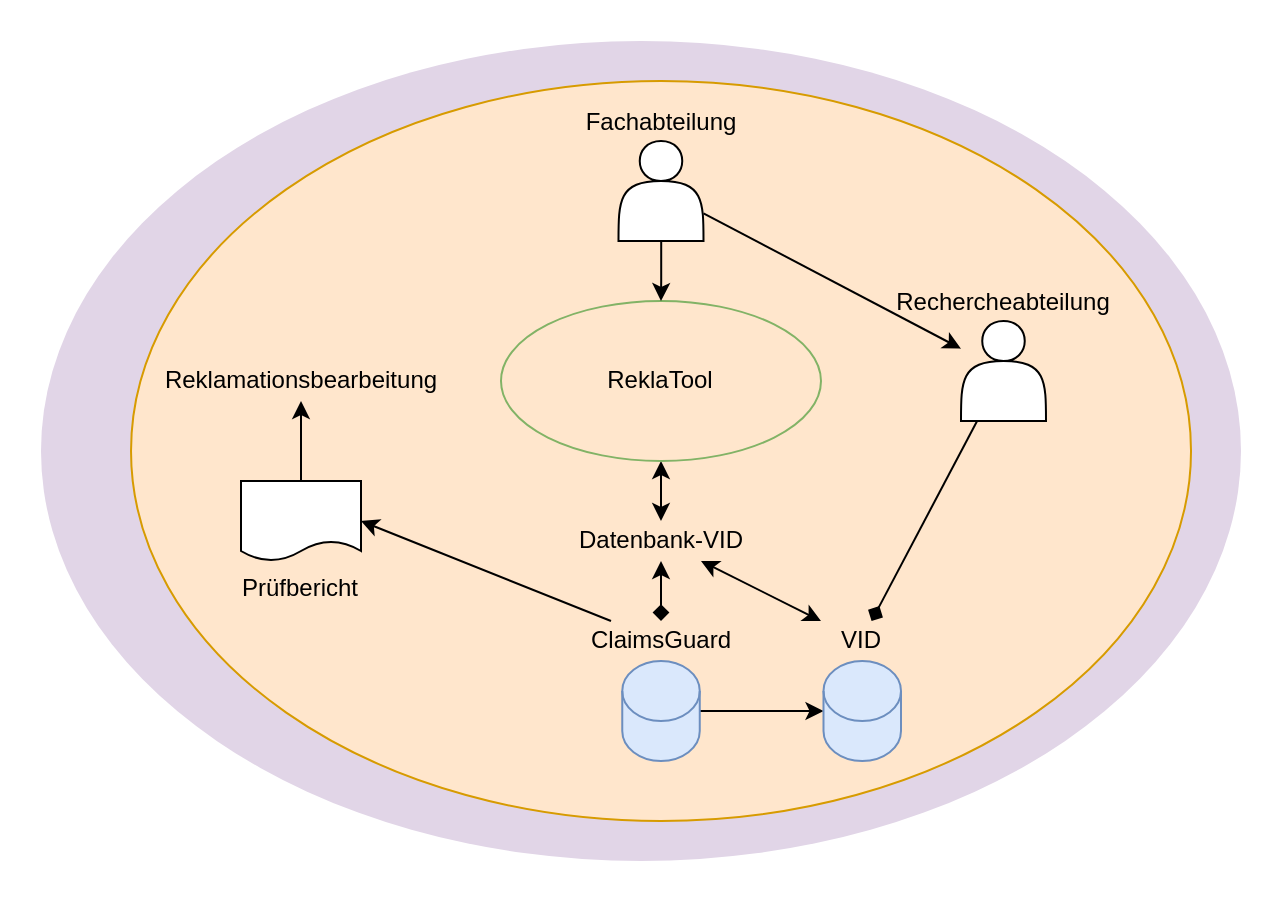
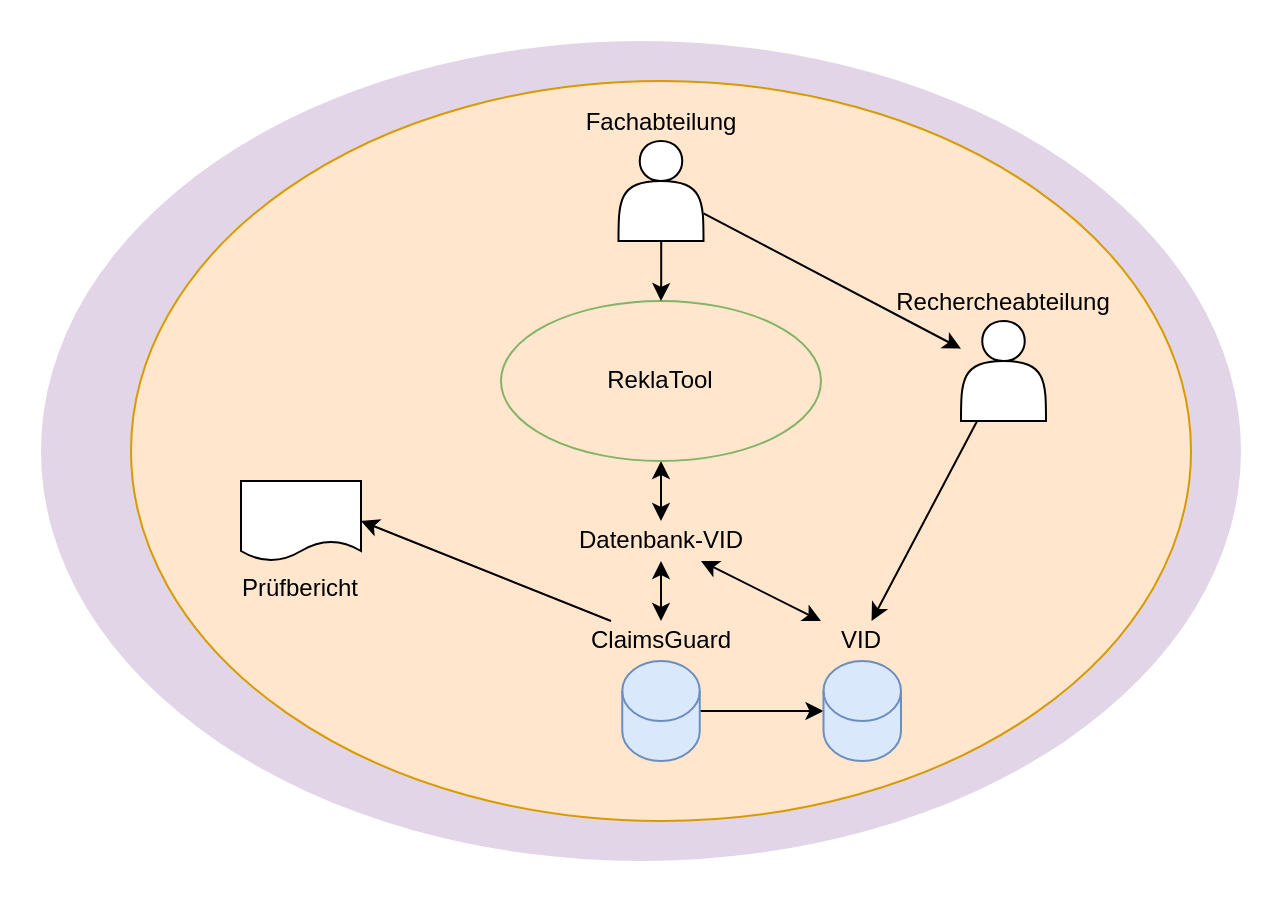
(301, 381) -> none
(301, 448) -> none
(661, 605) -> (661, 606)
(879, 606) -> (878, 608)
